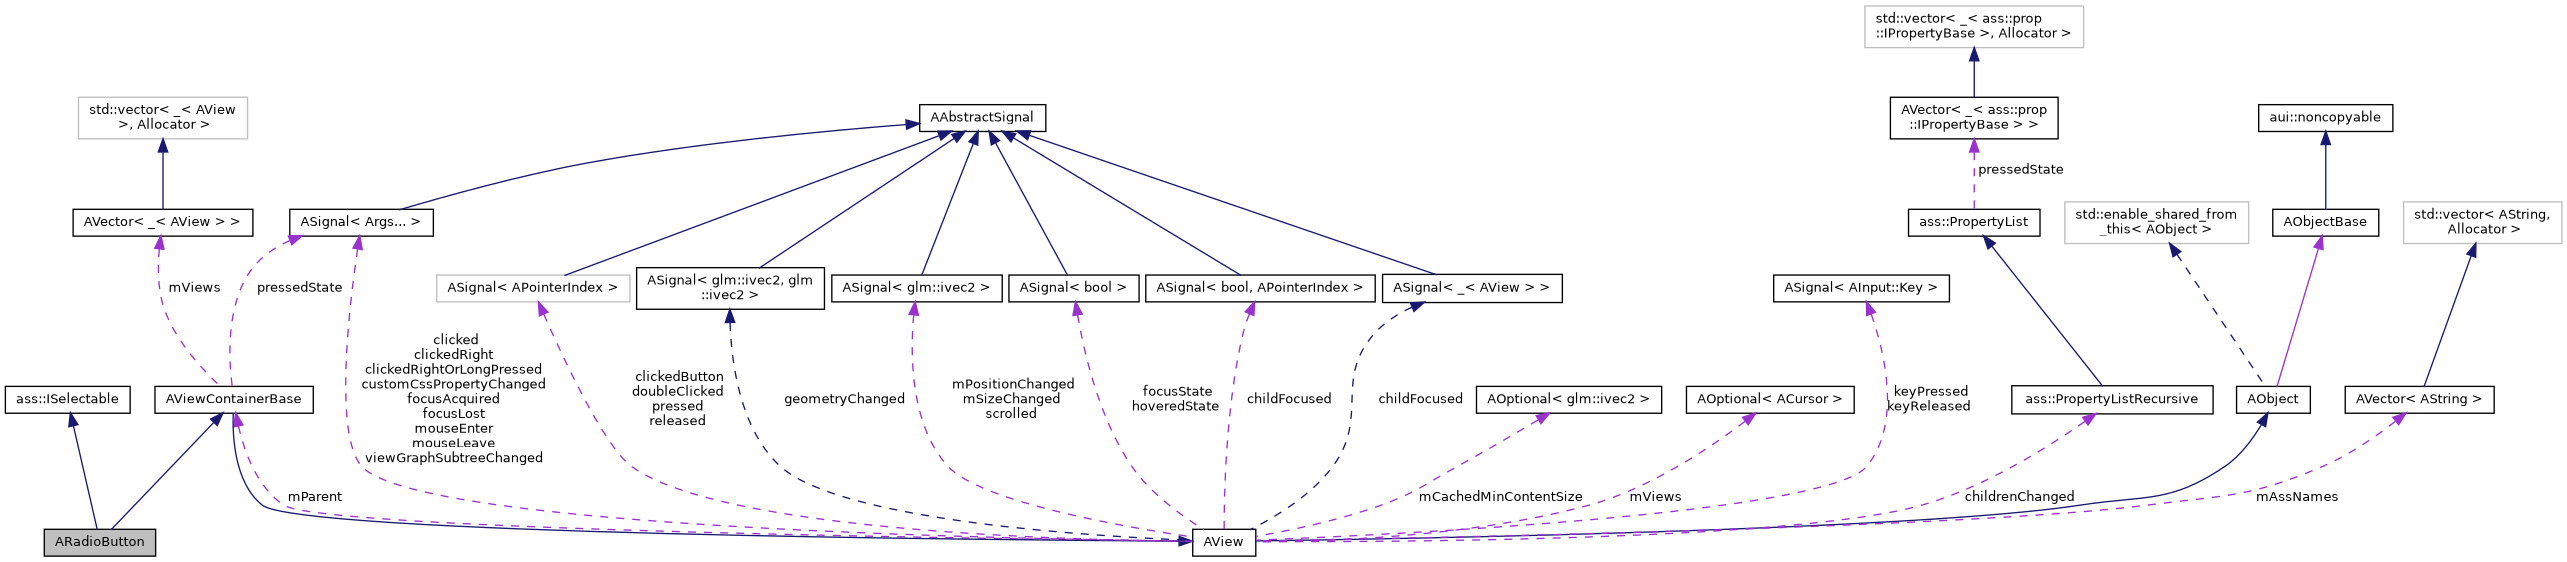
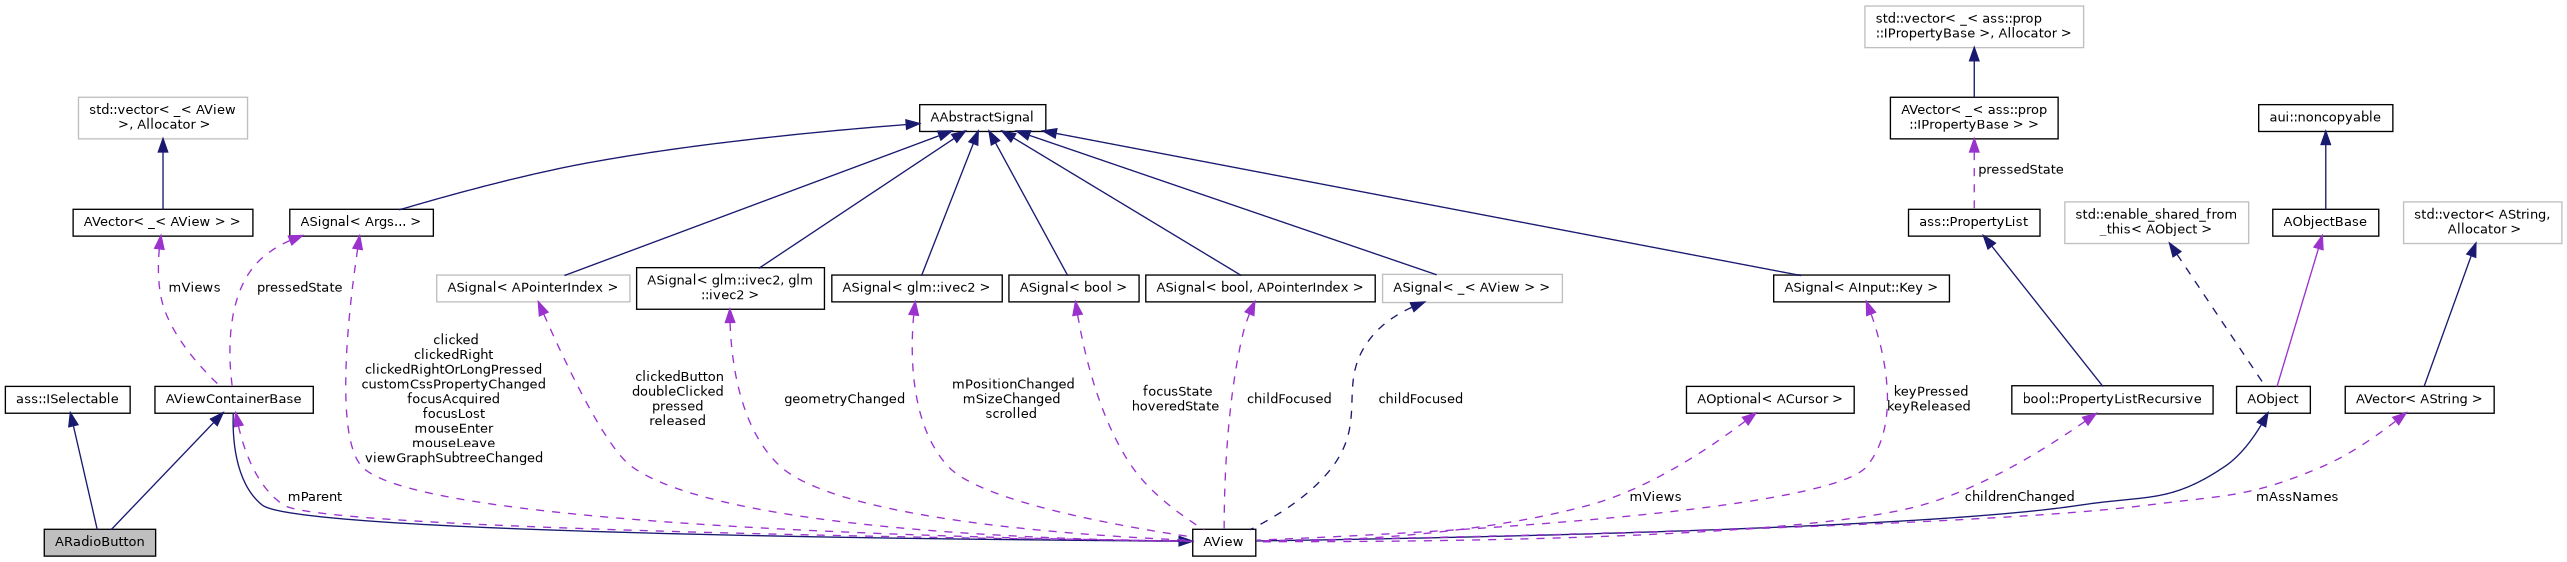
none -> (1429, 205)
(1472, 288) -> (1472, 288)
(1569, 400) -> none
(2112, 400) -> (2112, 400)
(905, 511) -> (905, 511)
